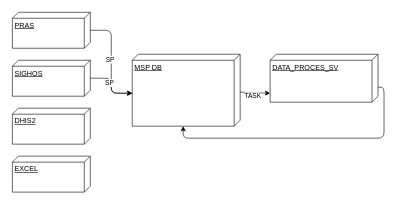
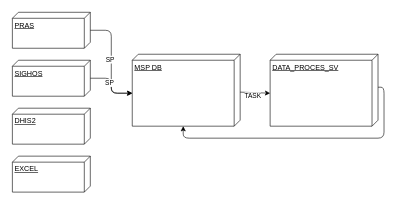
(324, 78) -> (324, 90)
